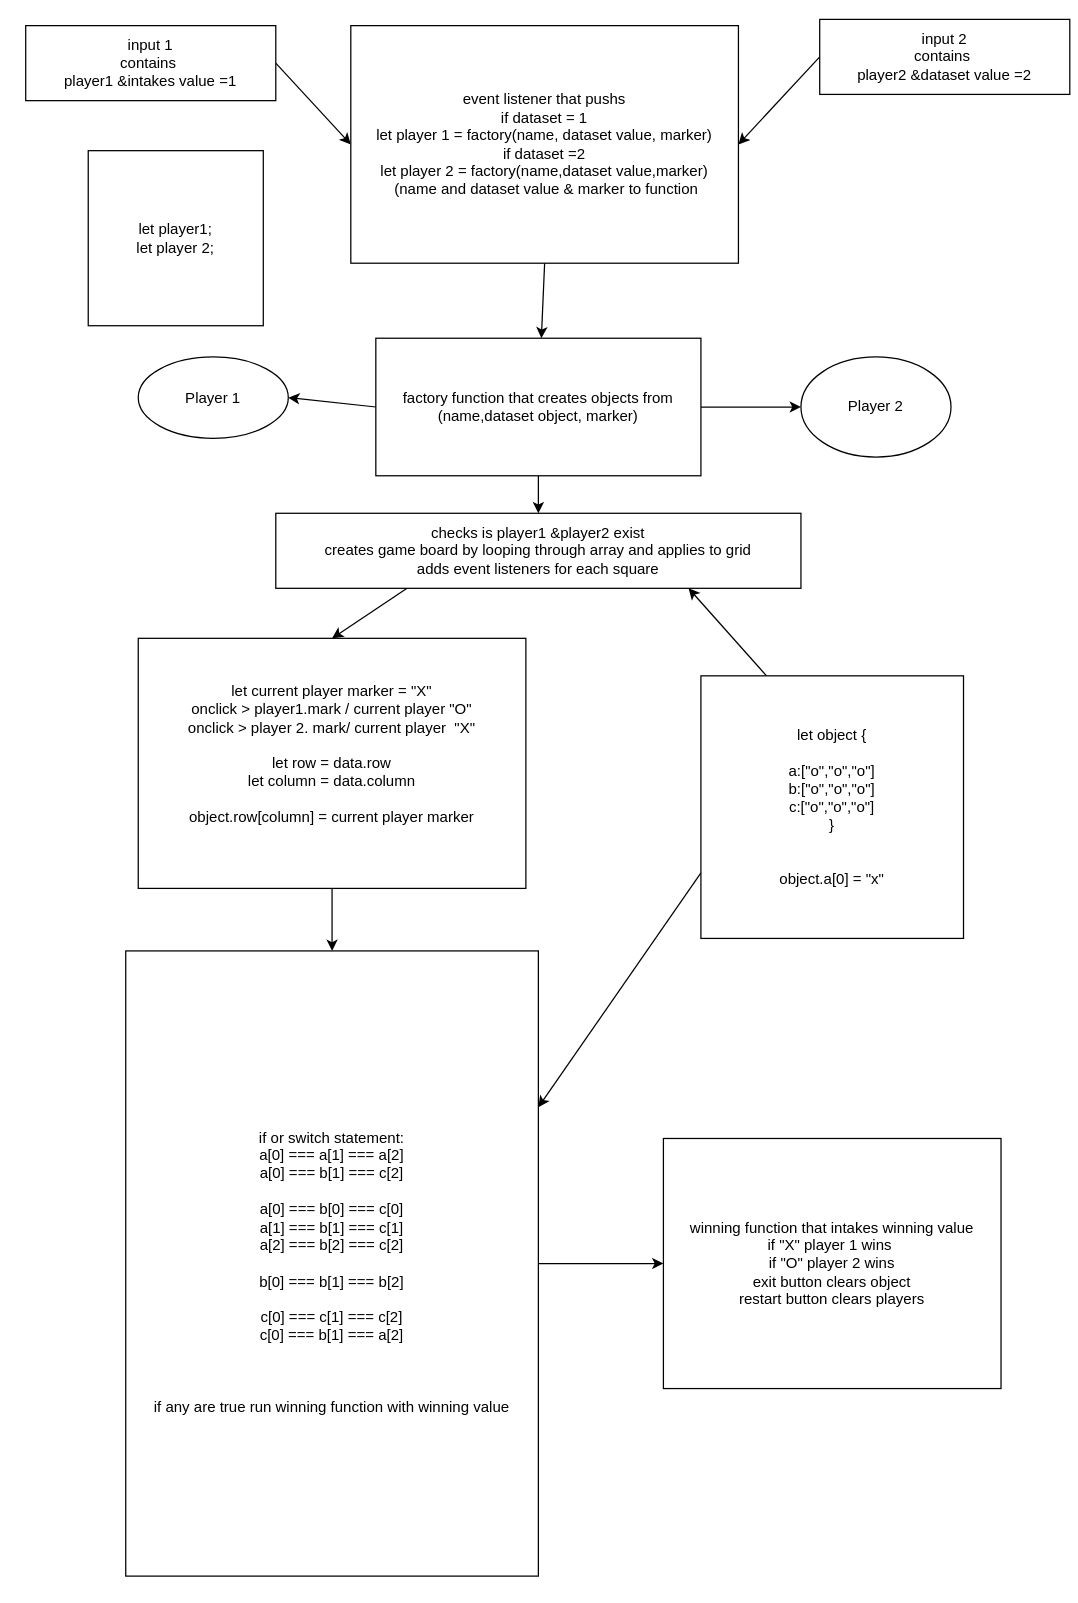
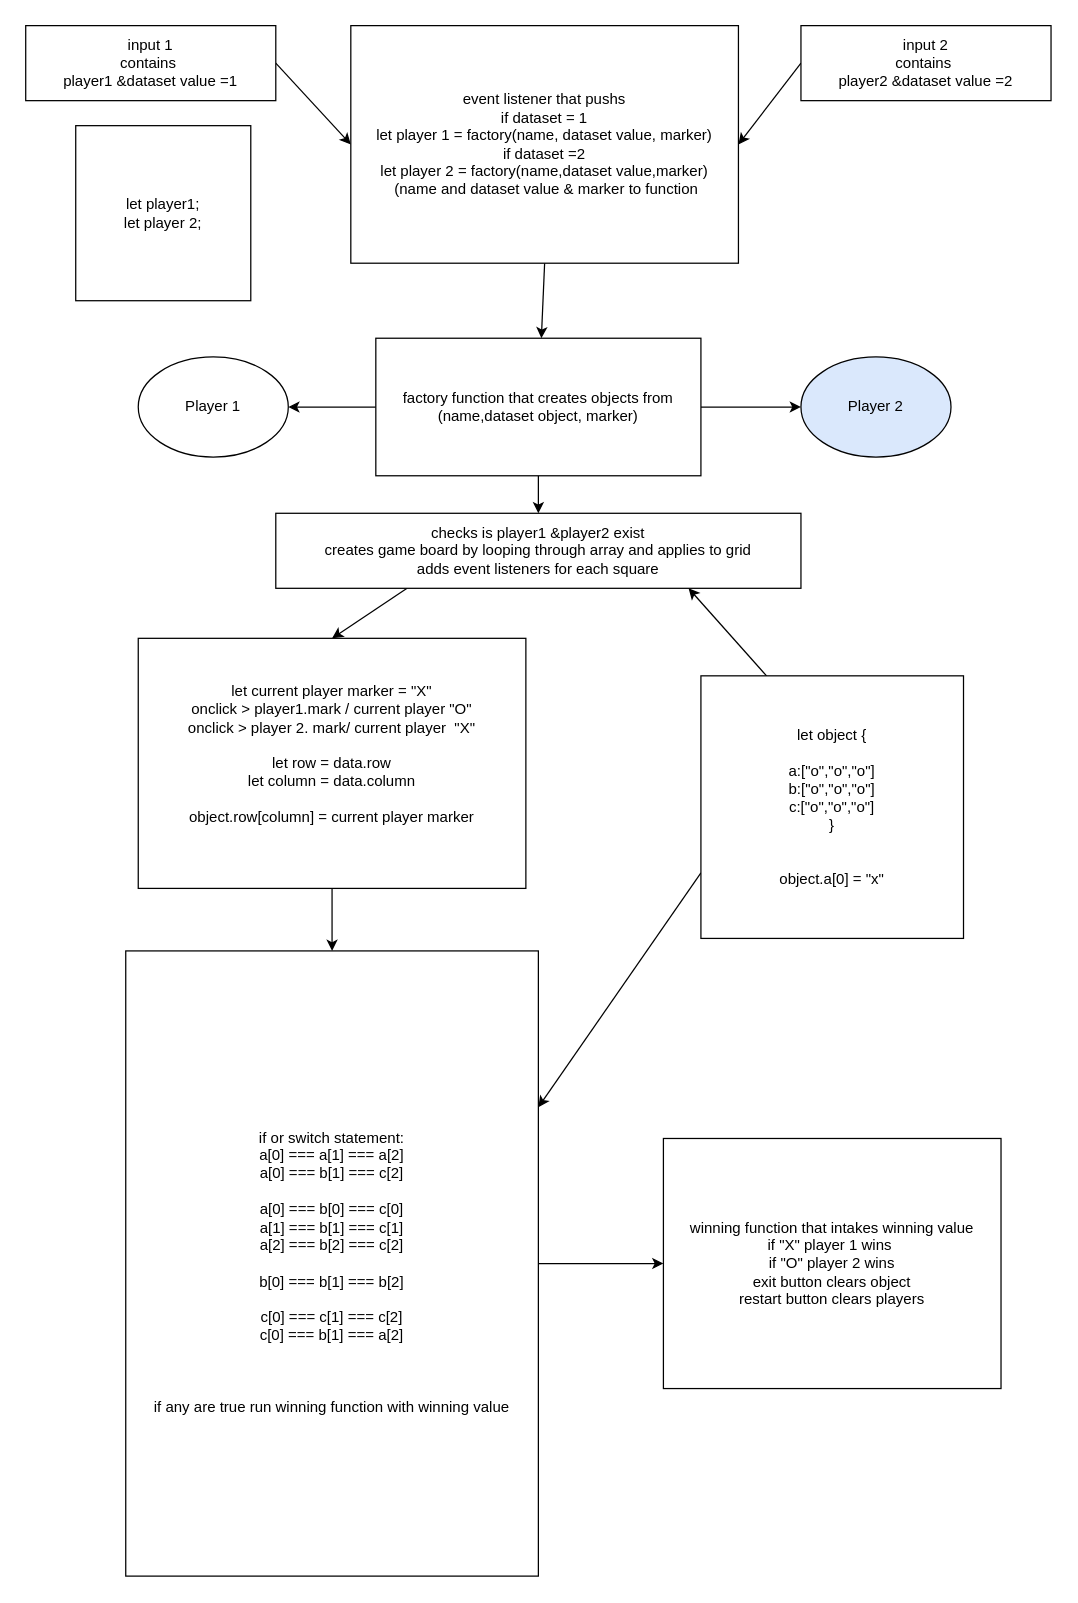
(944, 57) -> (926, 63)
(151, 63) -> (151, 63)
(176, 238) -> (163, 213)
(213, 398) -> (213, 407)
(876, 407) -> (876, 407)
